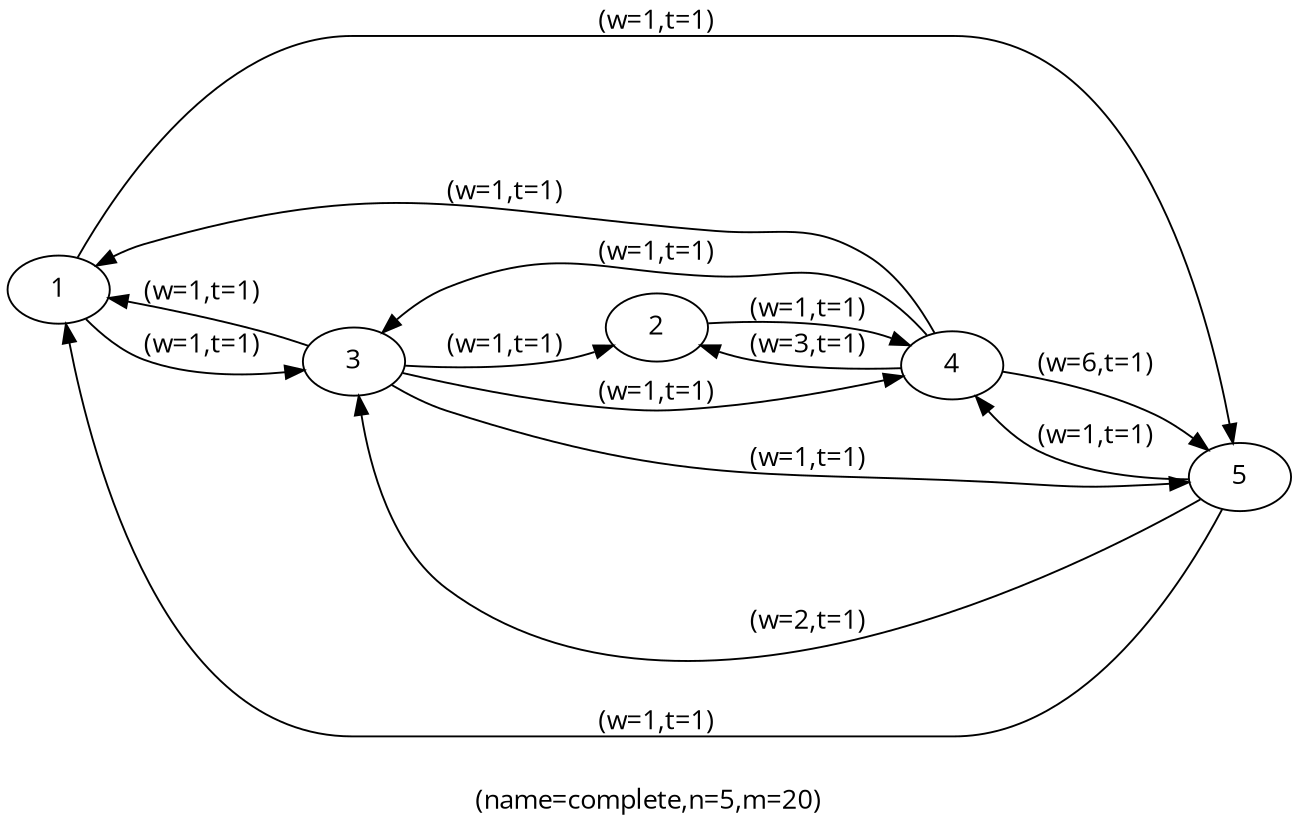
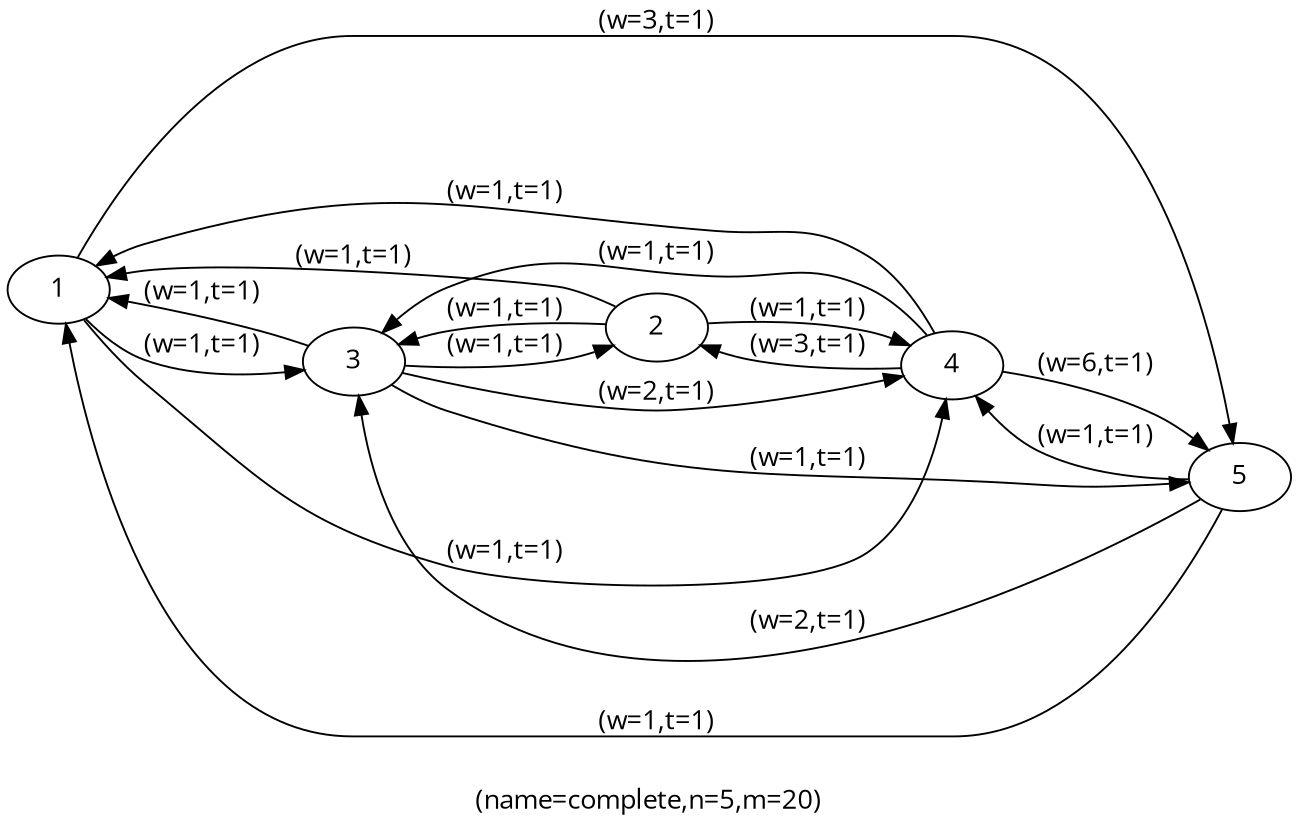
(657, 22) -> (657, 22)
none -> (373, 272)
none -> (511, 324)
(657, 393) -> (657, 393)
none -> (515, 578)
